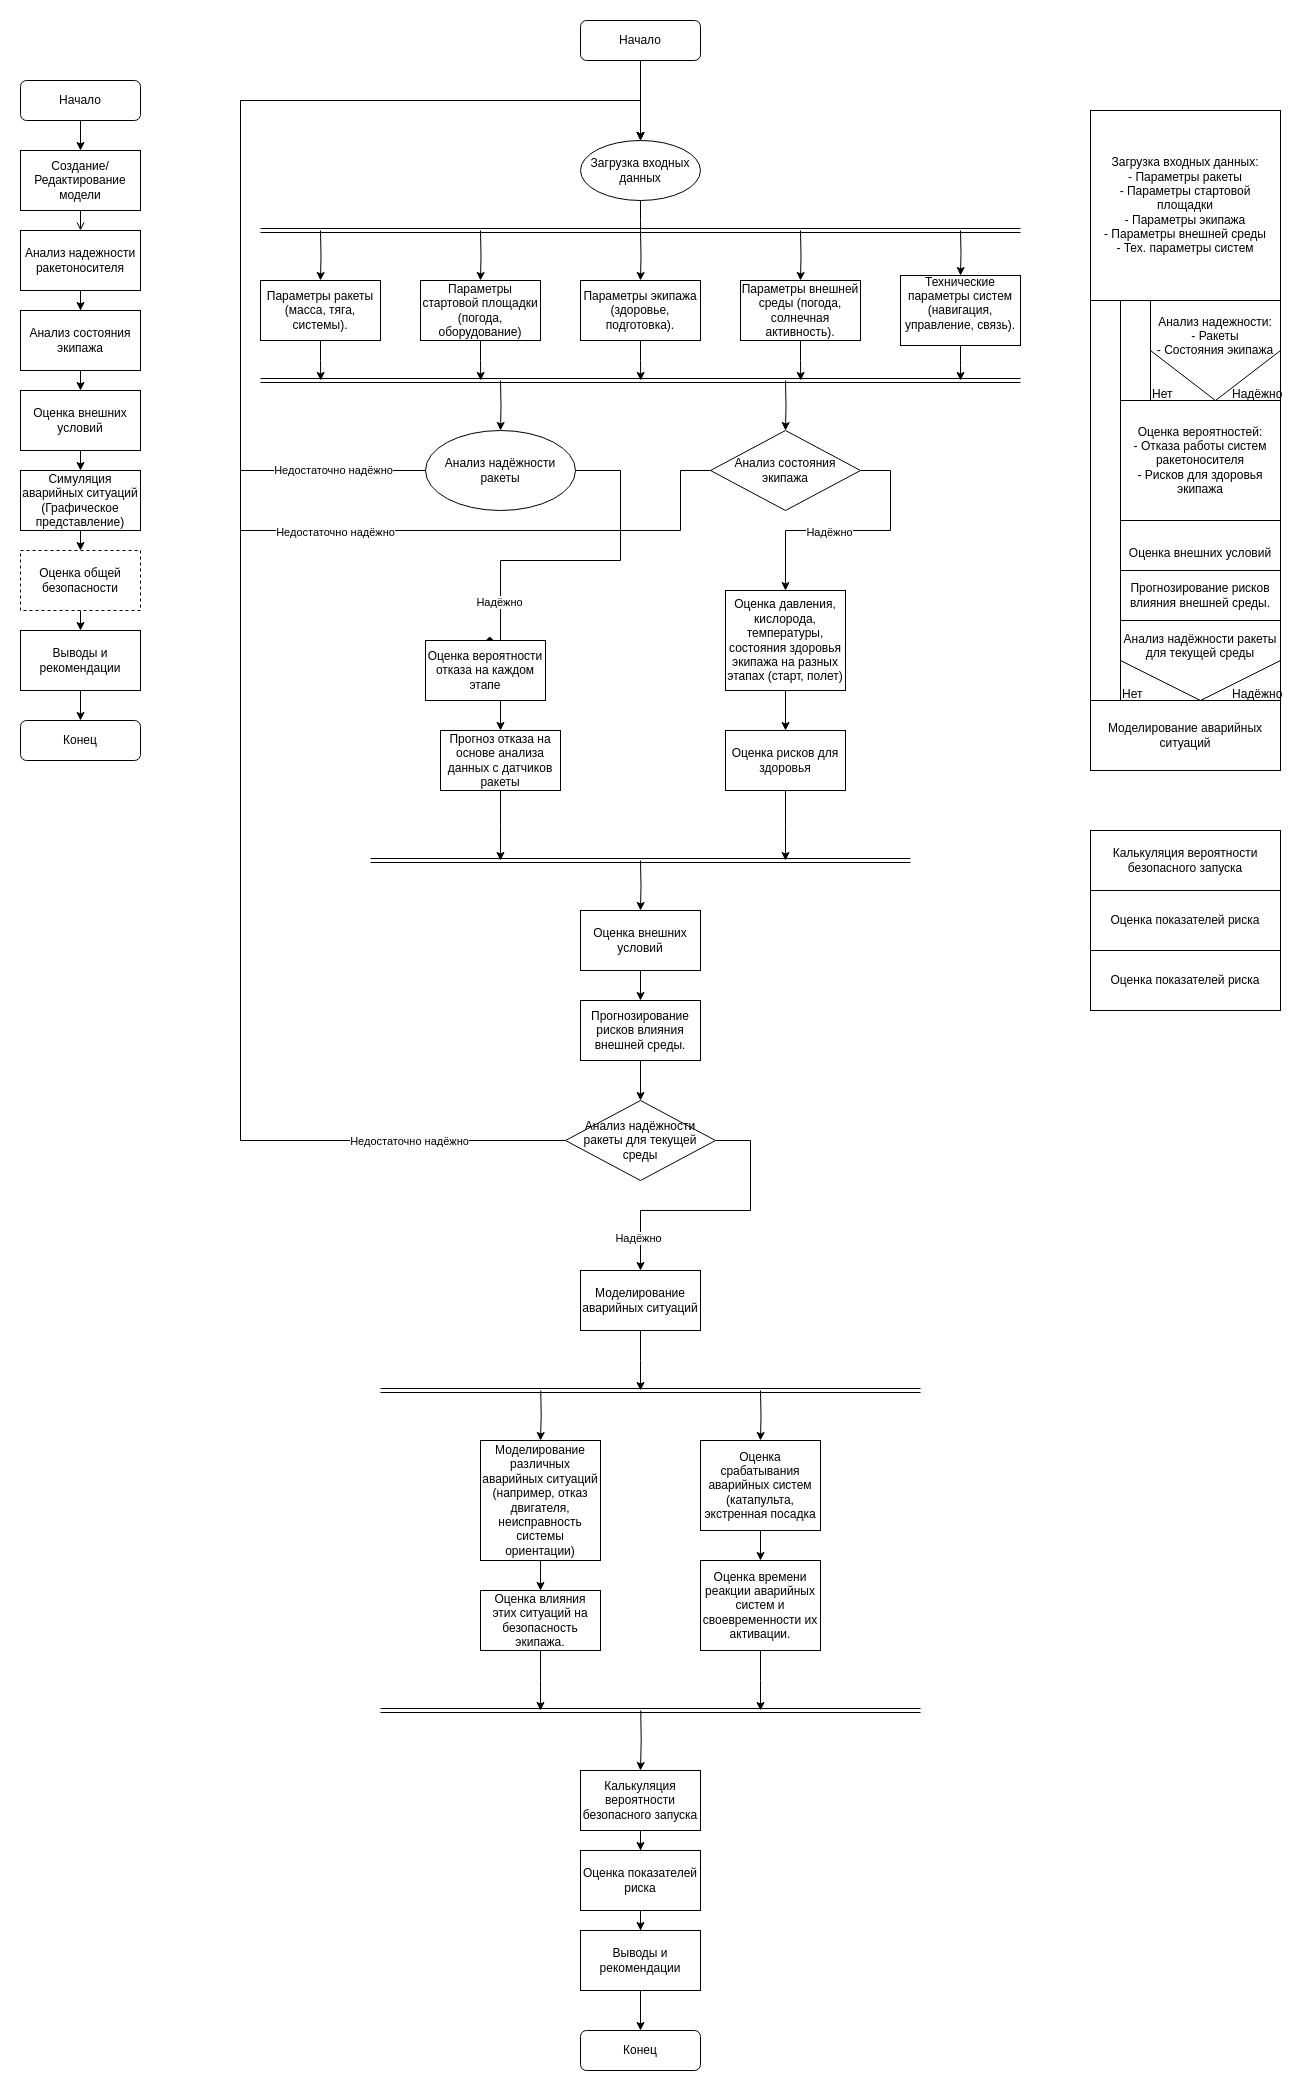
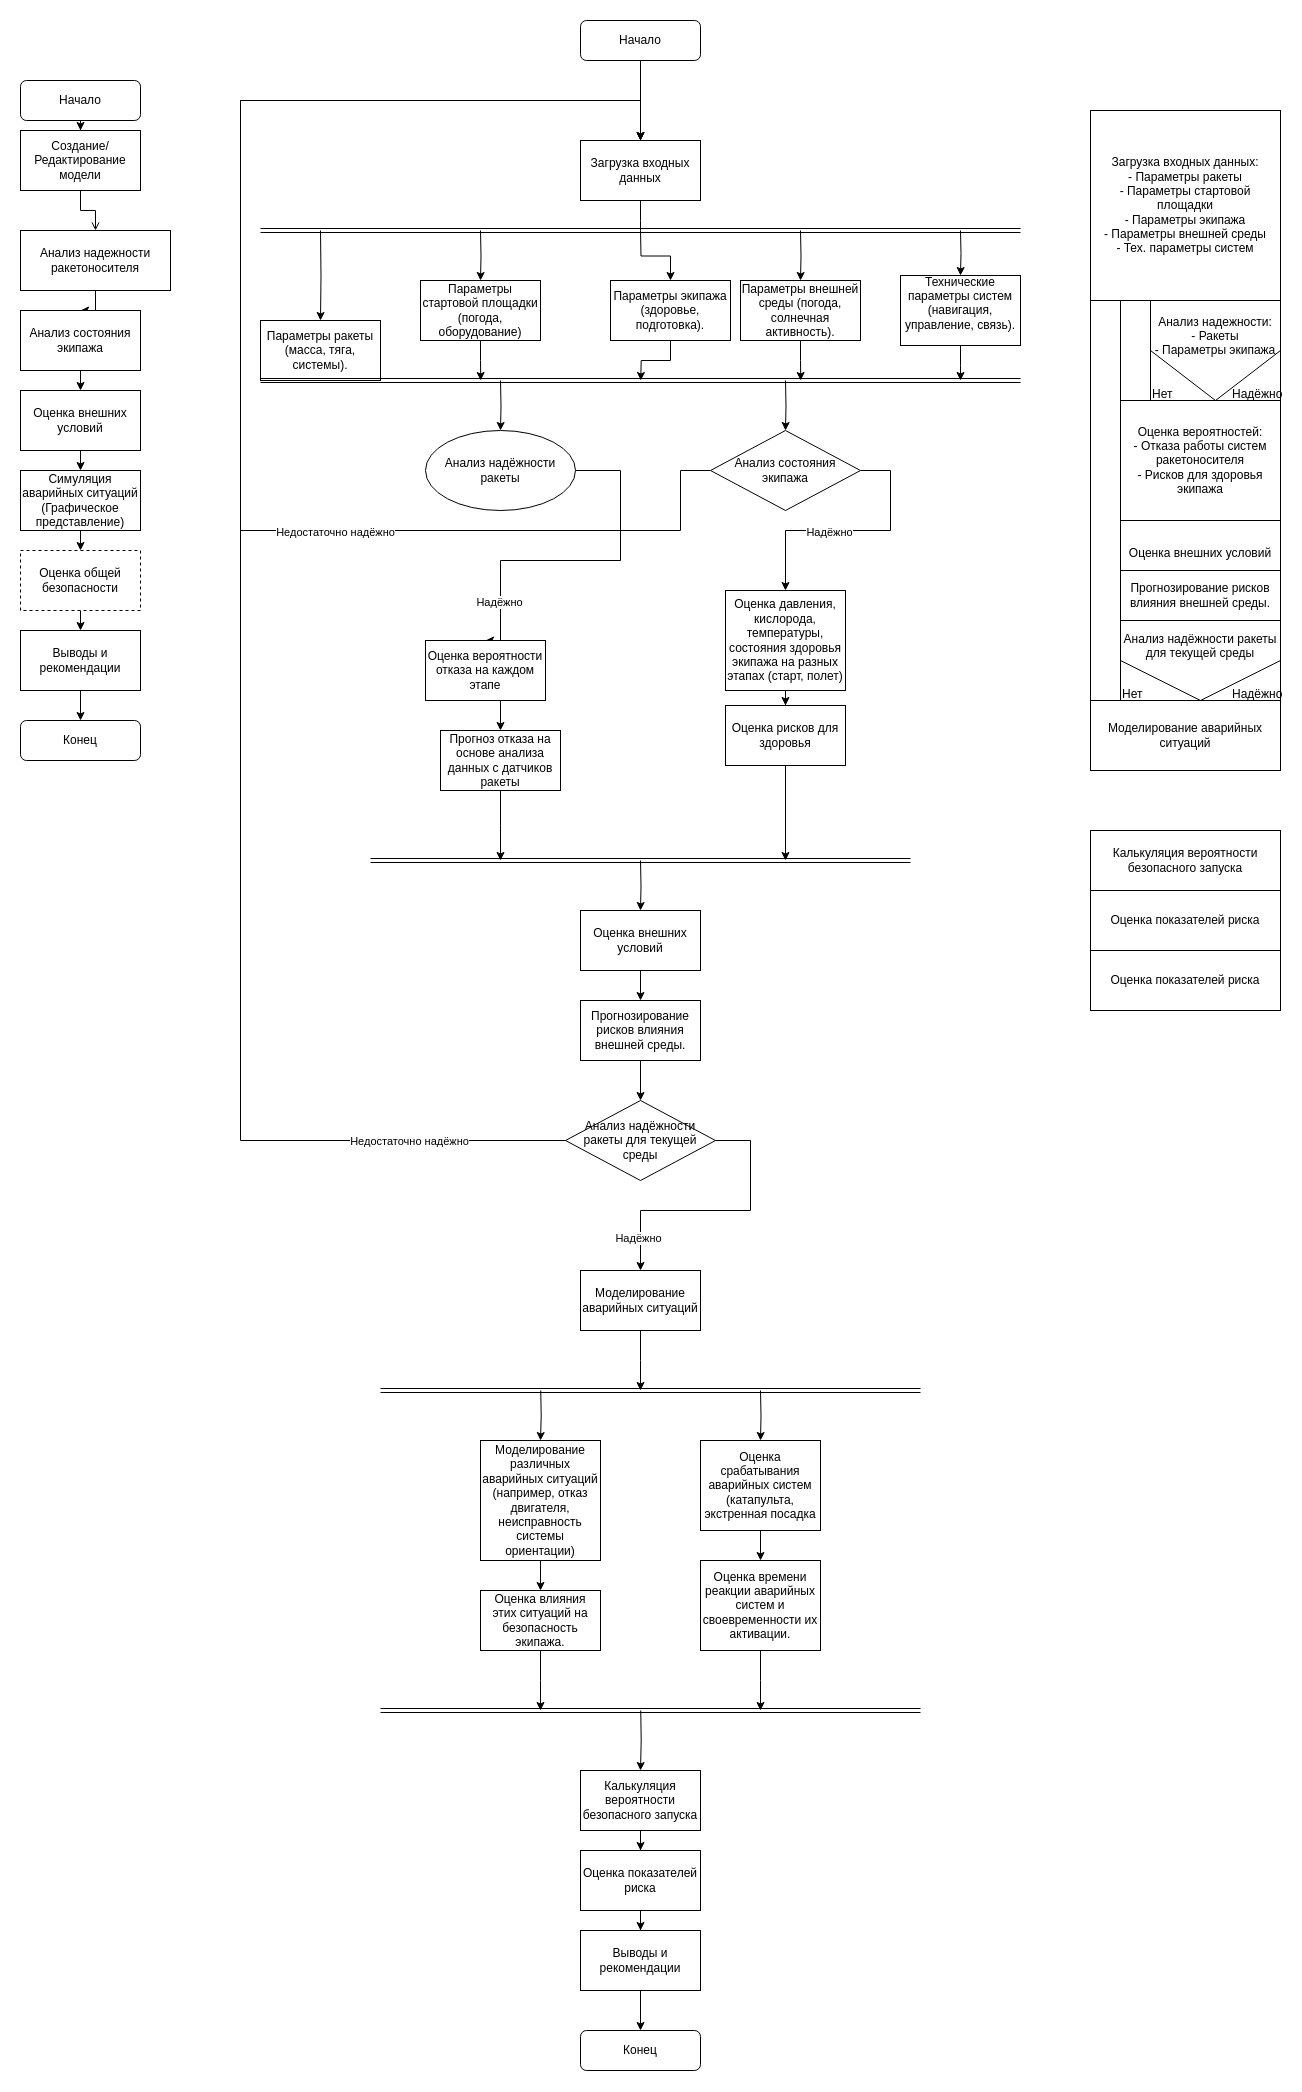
(641, 171) -> (641, 171)
(81, 181) -> (81, 161)
(81, 261) -> (96, 261)
(321, 311) -> (321, 351)
(641, 311) -> (671, 311)
(1216, 351) -> (1216, 351)
(334, 471) -> none
(494, 641) -> (493, 641)
(786, 761) -> (786, 736)
